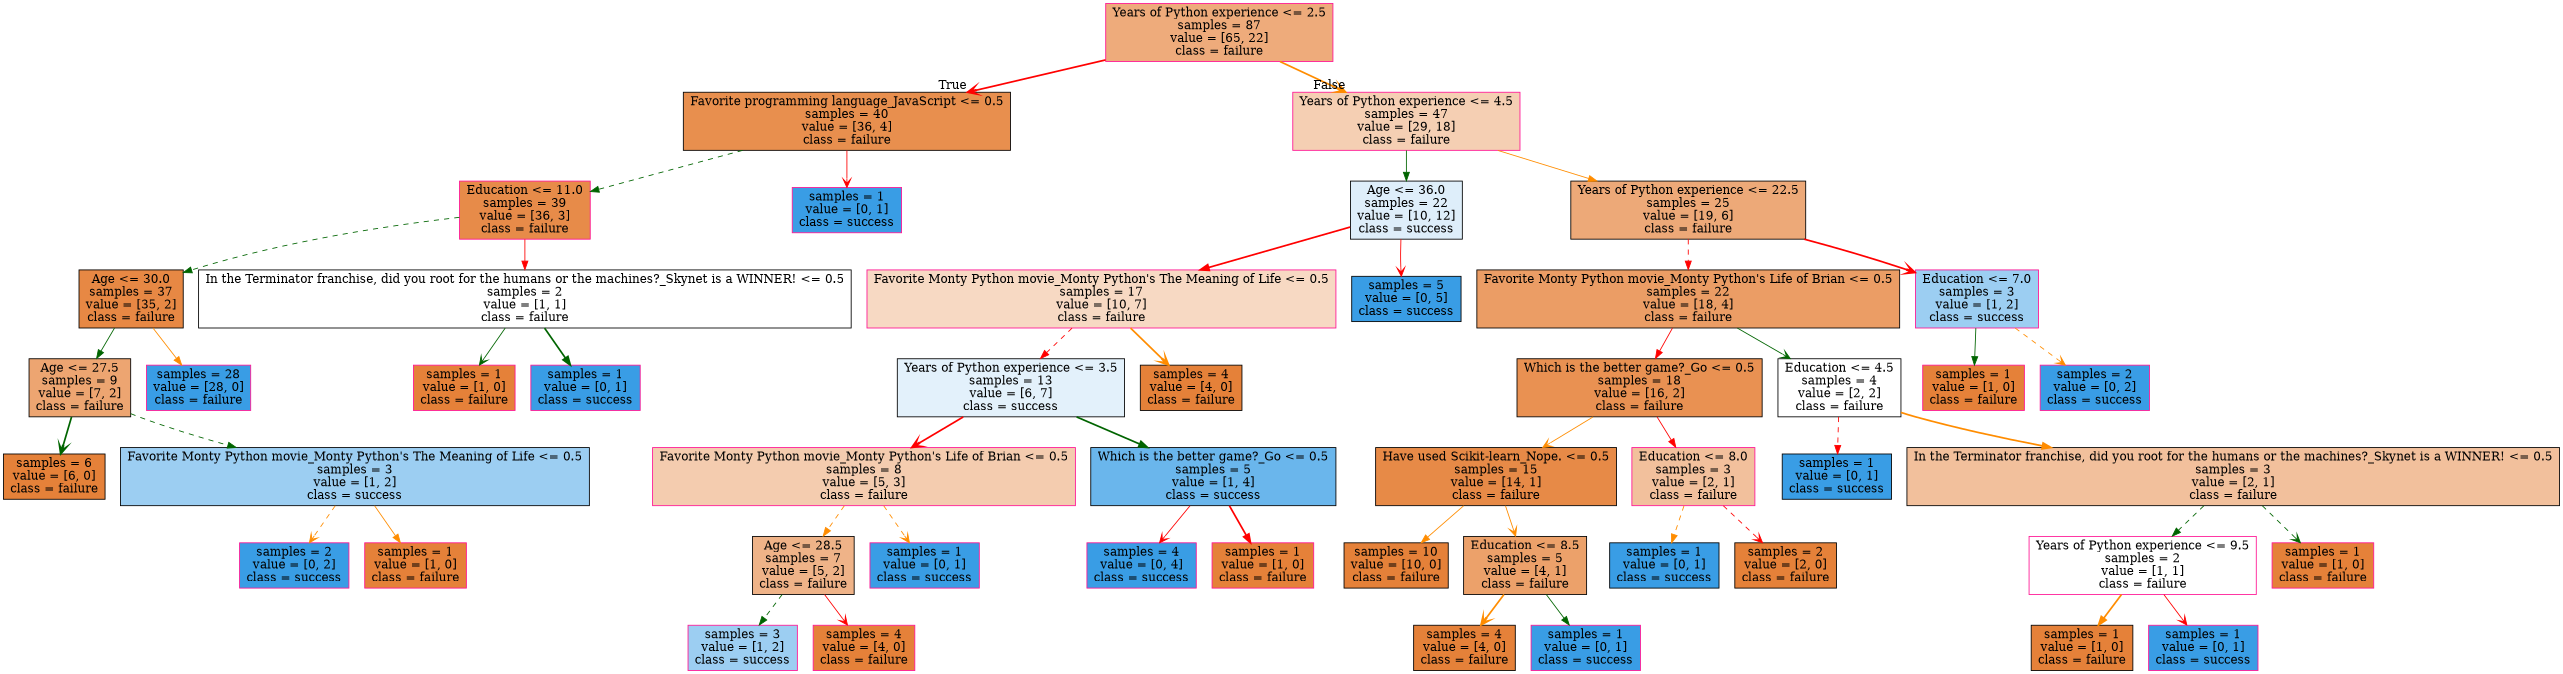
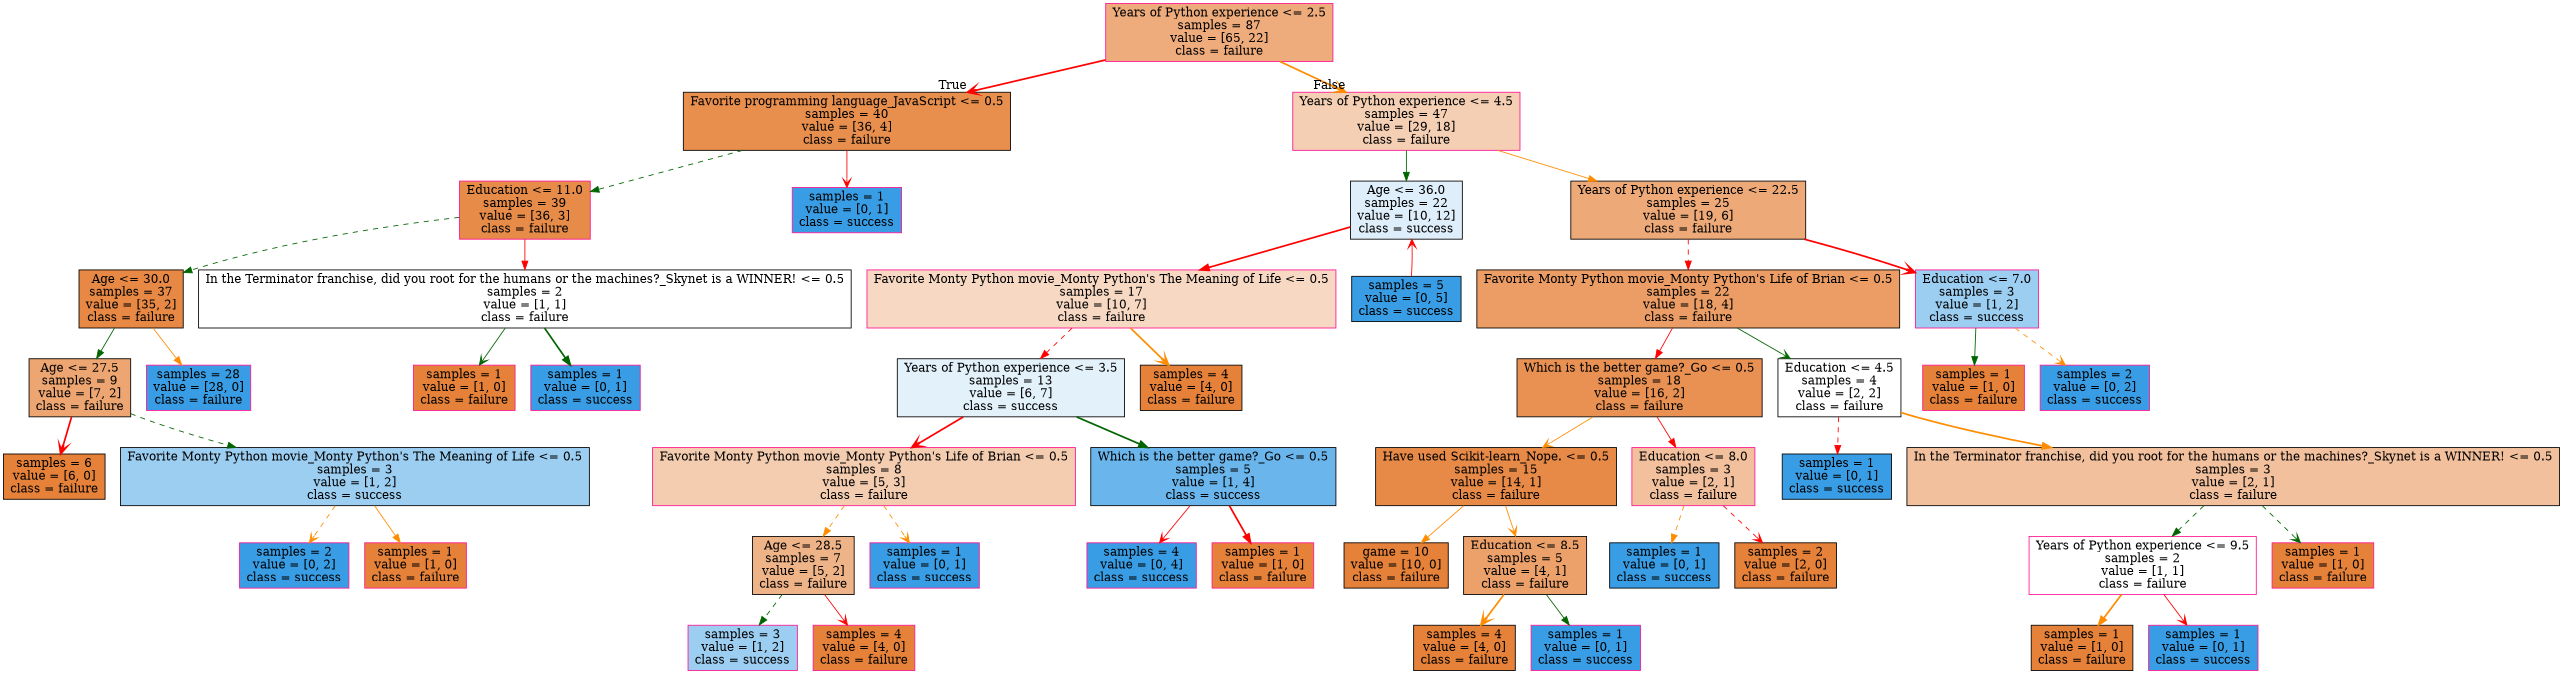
(1401, 254) -> (1412, 262)
(67, 431) -> (67, 431)
(1396, 565) -> (1396, 565)
